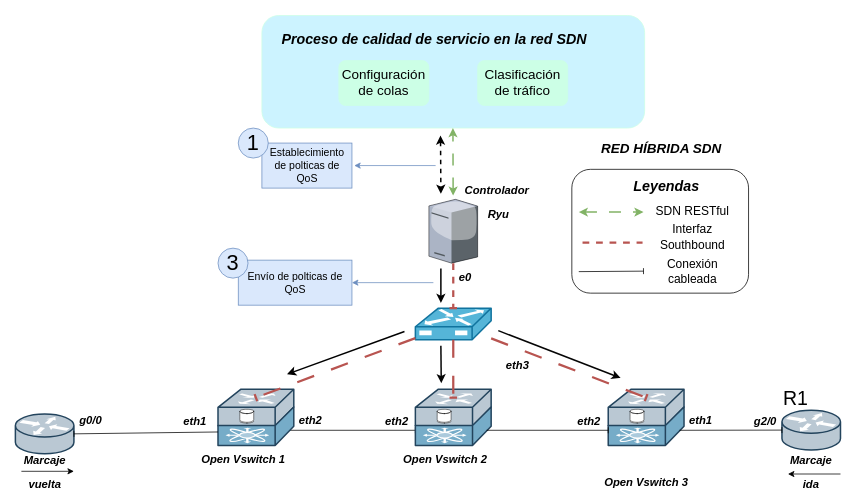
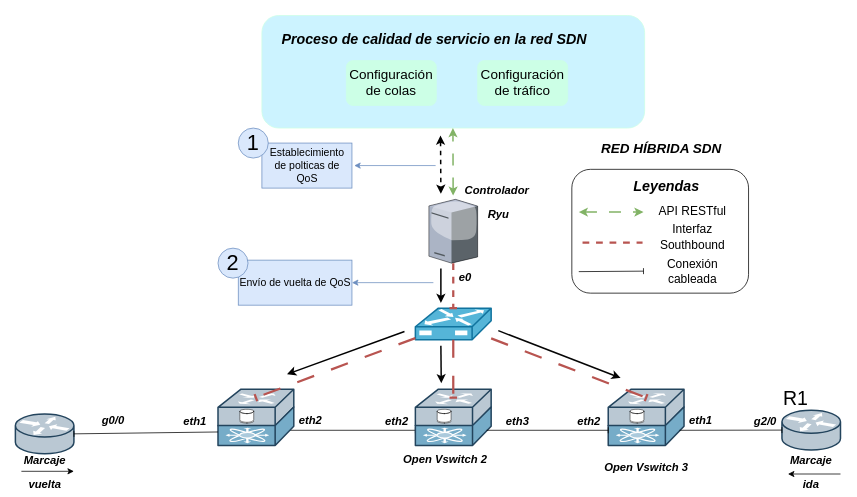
(384, 83) -> (391, 83)
(522, 83) -> (522, 83)
(692, 211) -> (692, 211)
(233, 263) -> (233, 263)
(295, 282) -> (295, 282)
(517, 362) -> (517, 418)
(91, 417) -> (113, 417)
(243, 456) -> none
(646, 480) -> (646, 465)
